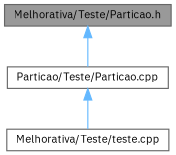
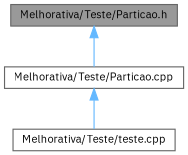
(88, 78) -> (94, 78)
